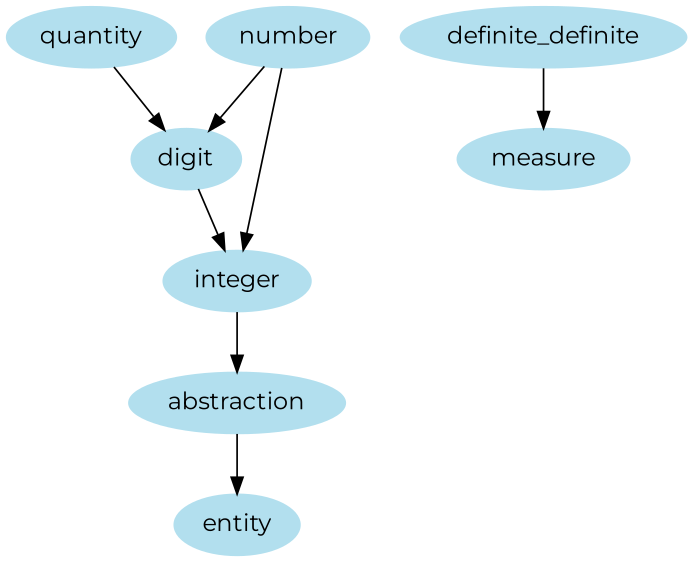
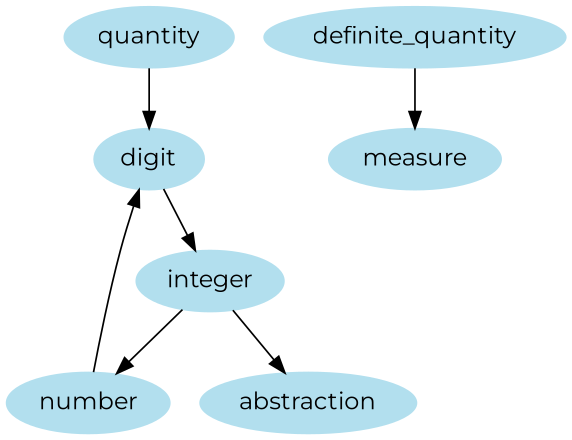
(544, 37) -> (415, 37)
(264, 151) -> (156, 336)
(237, 525) -> none
